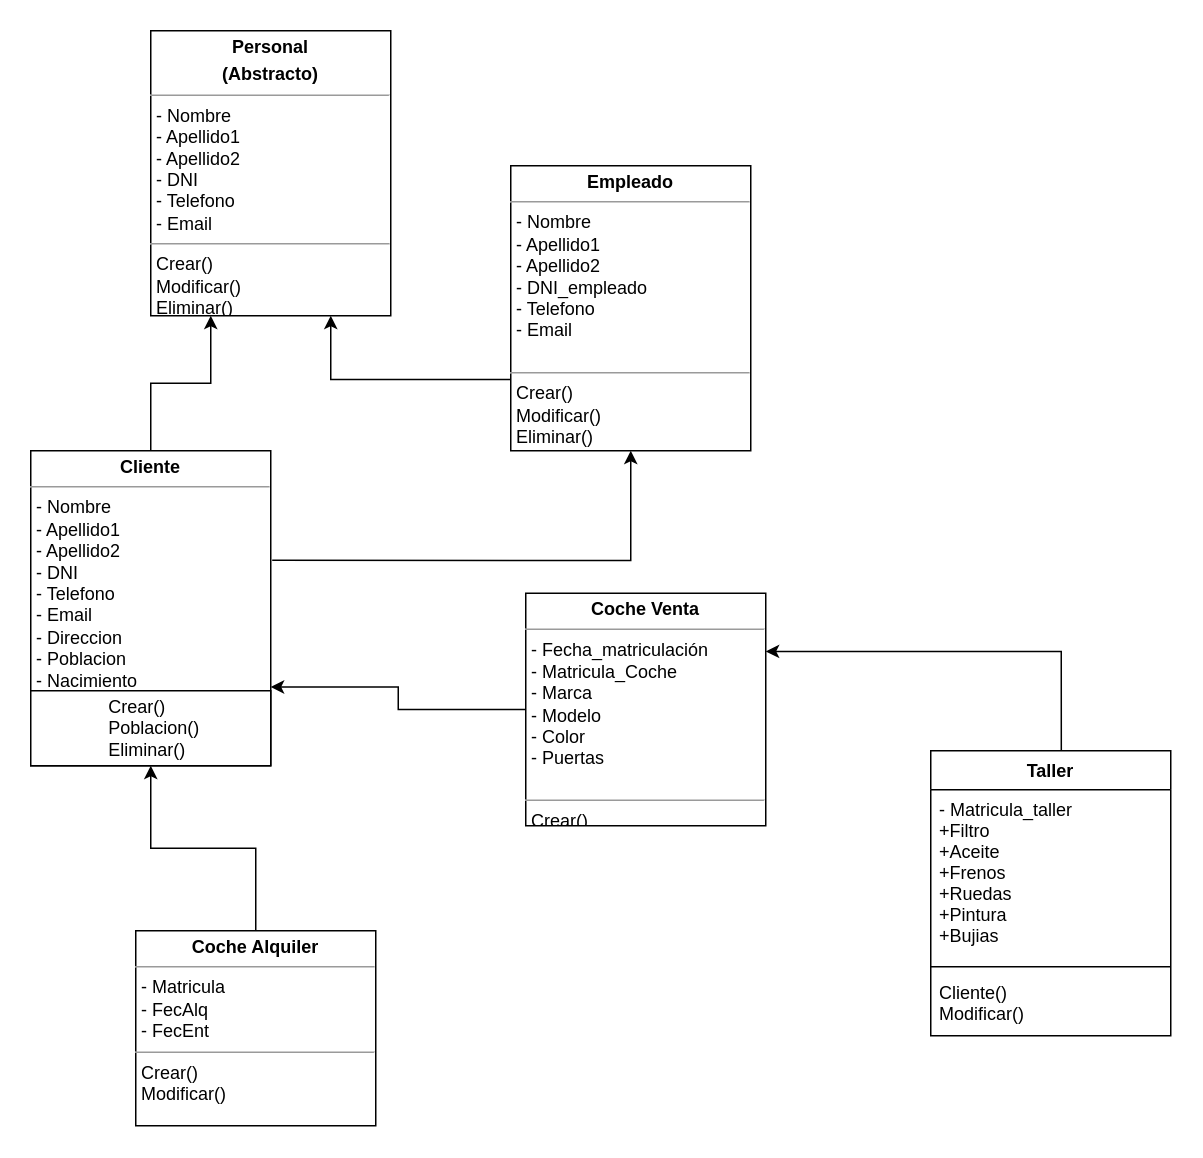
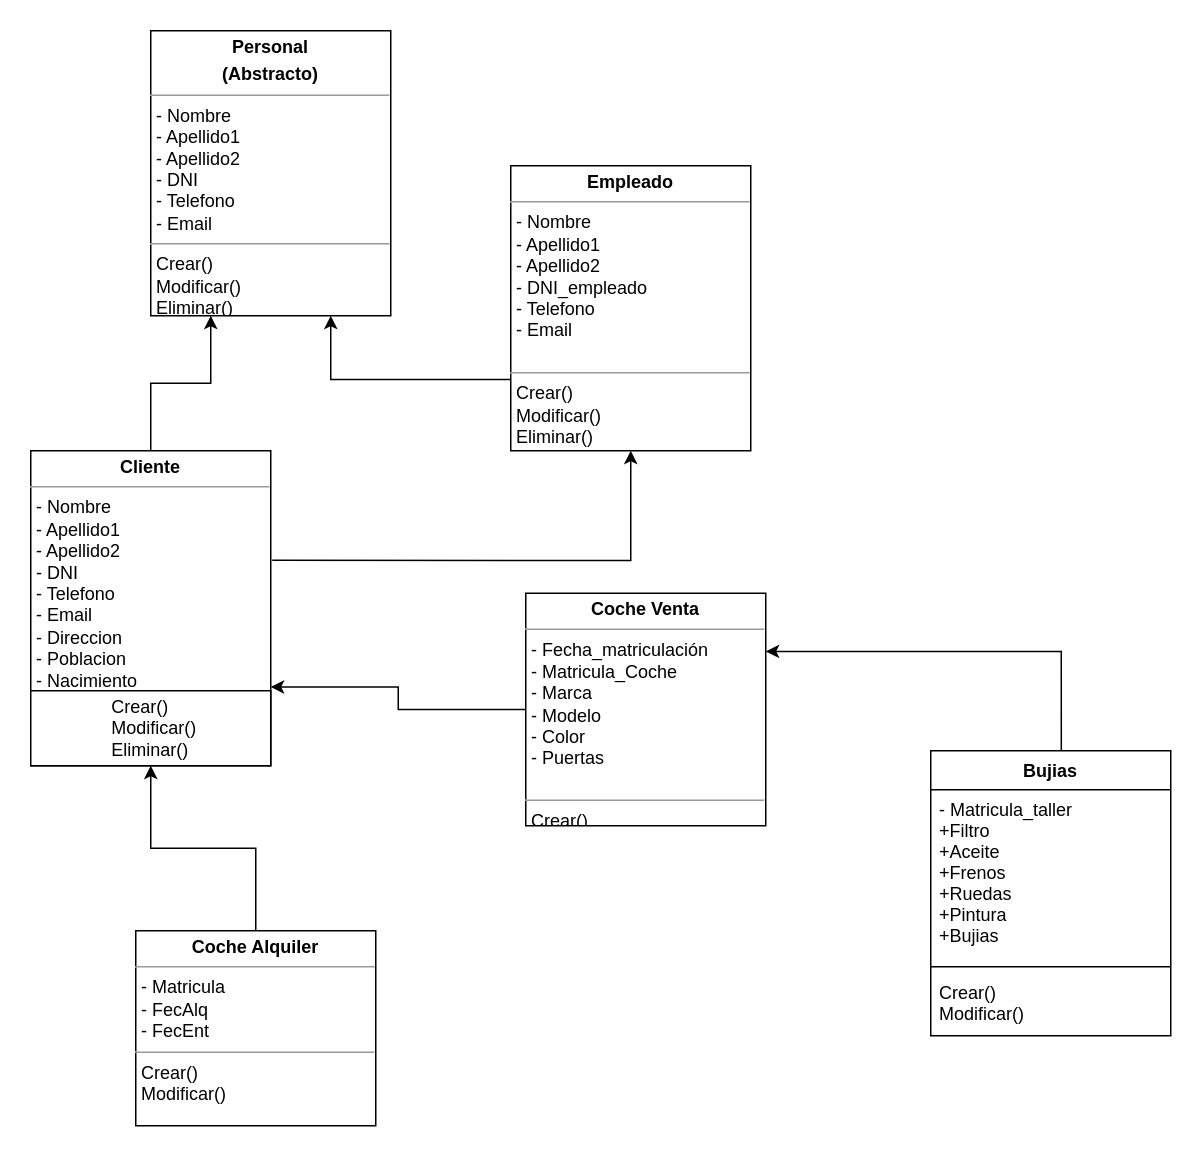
(152, 728) -> (152, 728)
(1050, 771) -> (1050, 771)
(980, 993) -> (974, 993)
